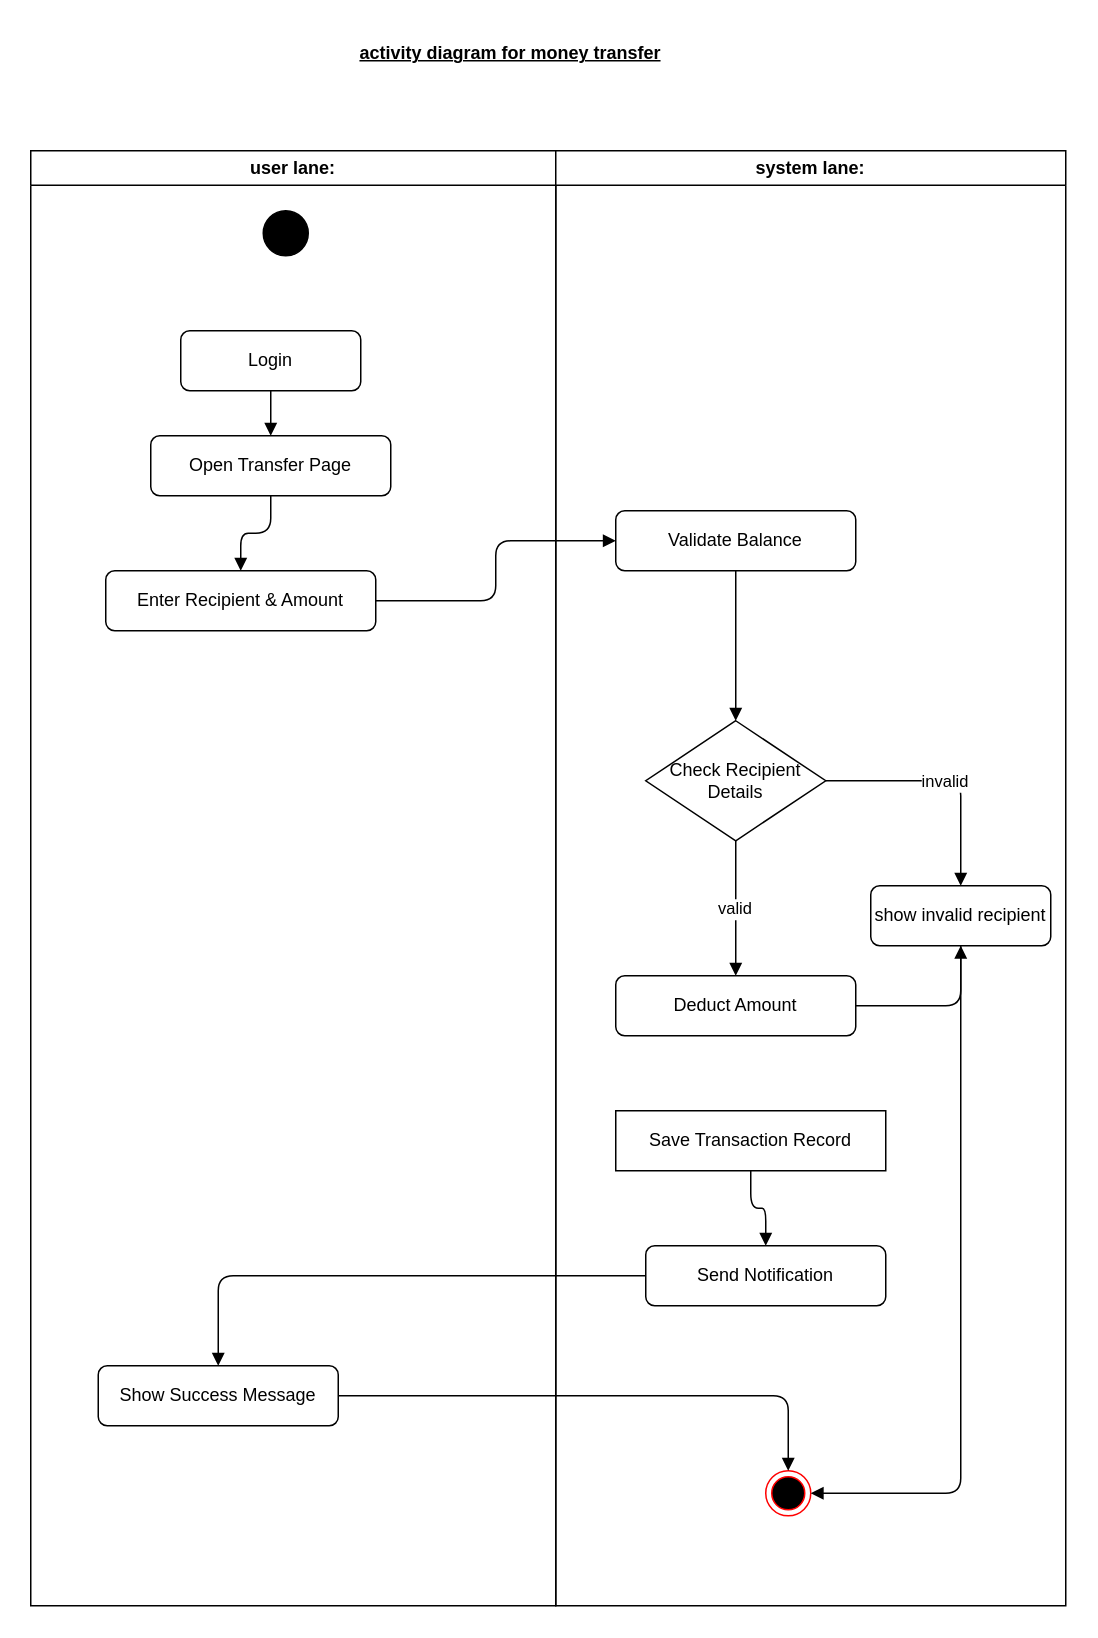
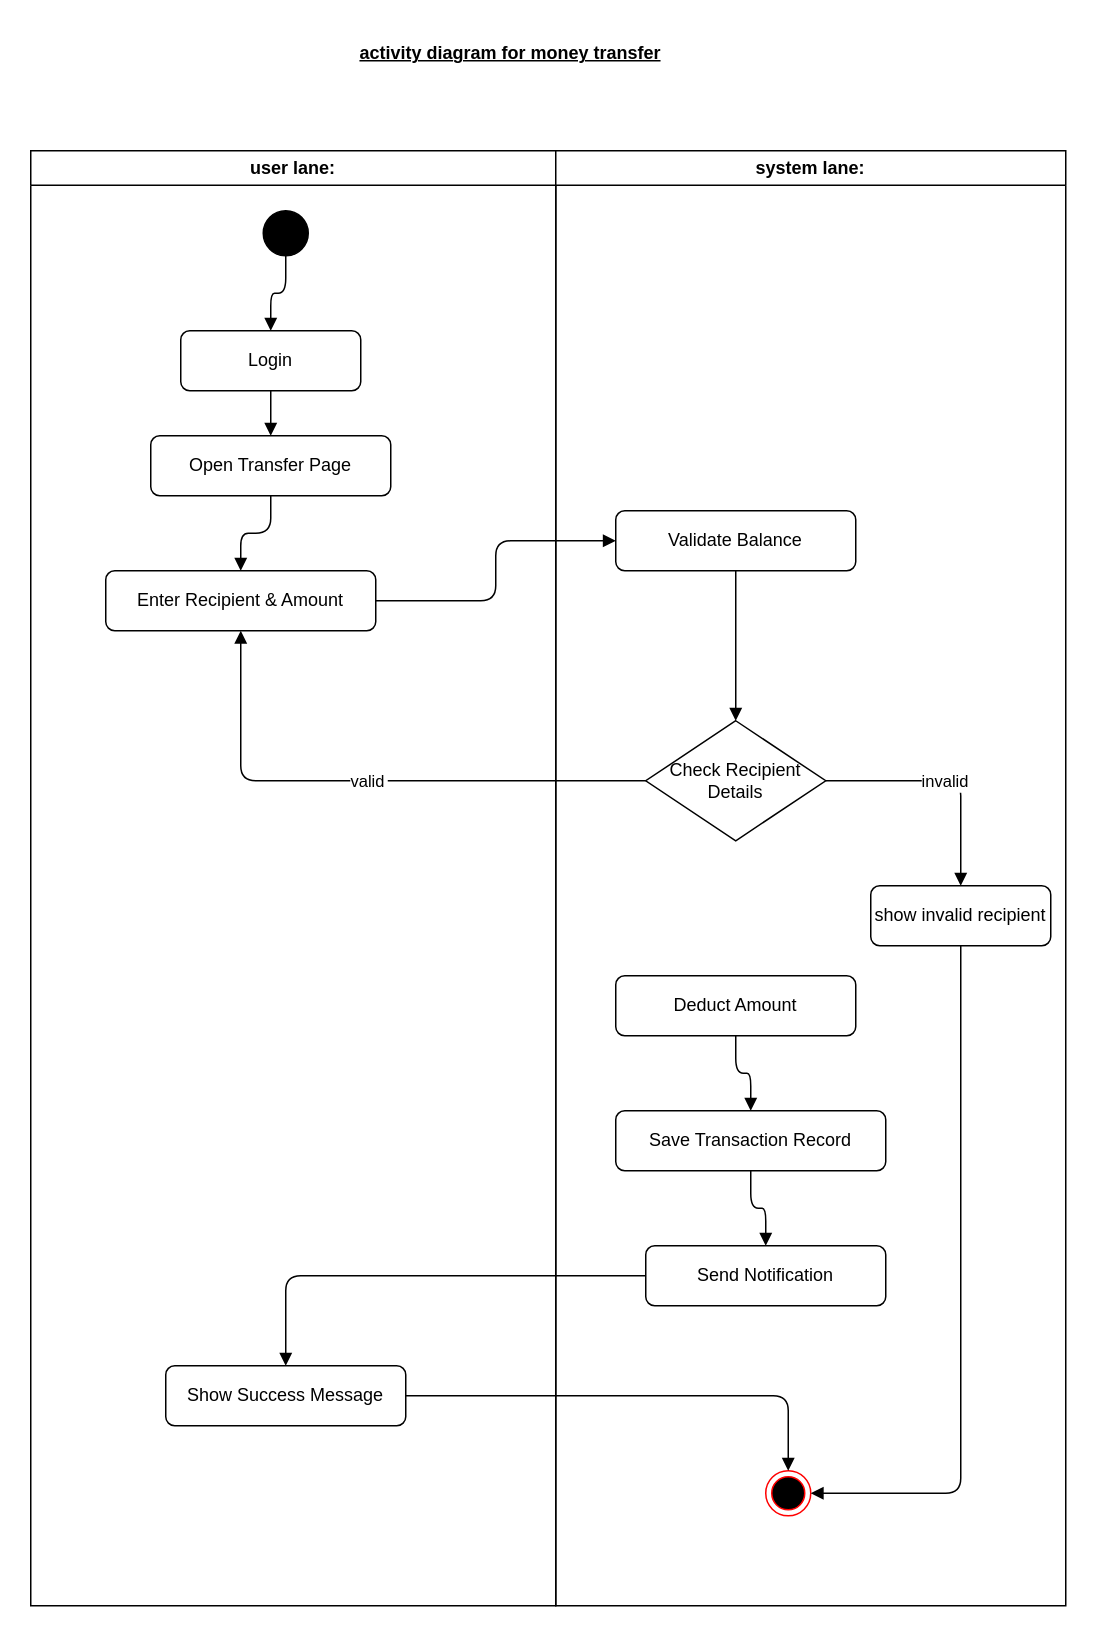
none -> (284, 290)
(736, 902) -> (380, 781)
(907, 1006) -> (738, 1070)
(751, 1141) -> (751, 1141)
(218, 1396) -> (286, 1396)
